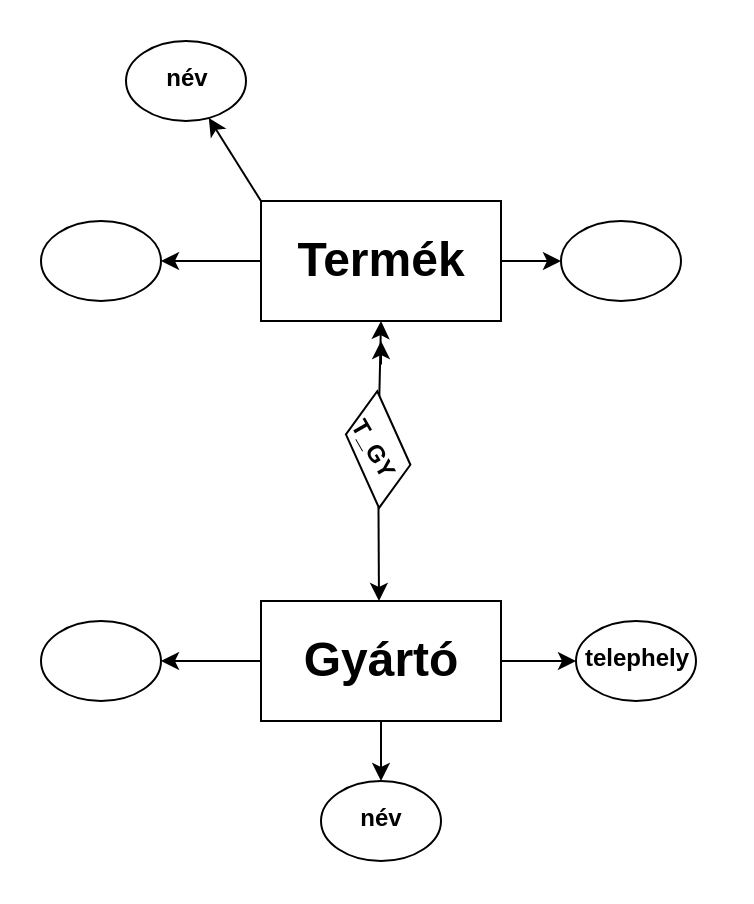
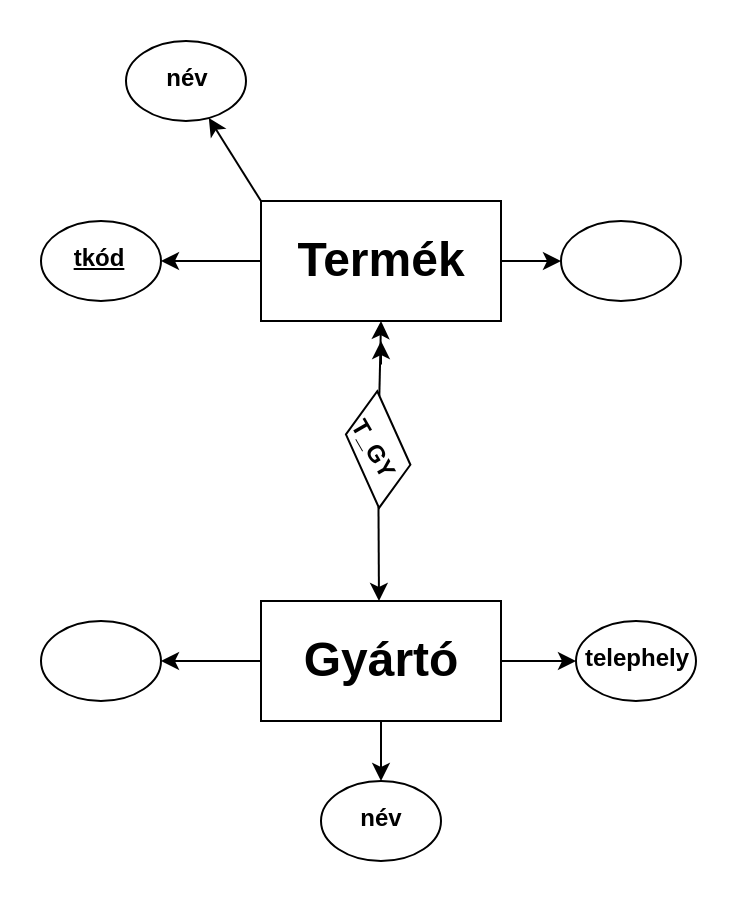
none -> (99, 251)
